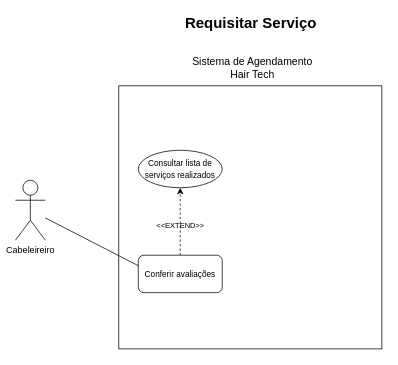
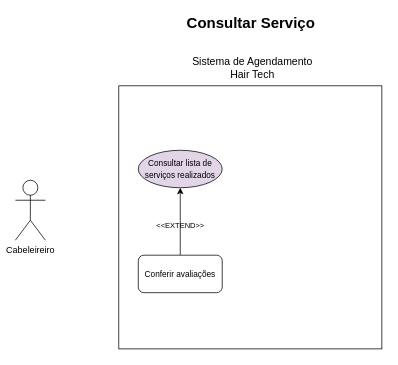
(251, 23) -> (251, 23)
(180, 169) -> (180, 169)
(180, 226) -> (180, 226)
(92, 242) -> none
